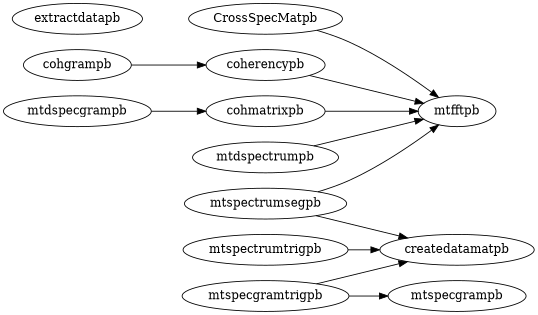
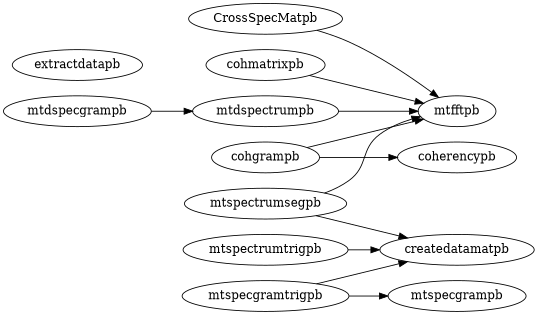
(362, 88) -> (361, 134)
(174, 111) -> (168, 111)
